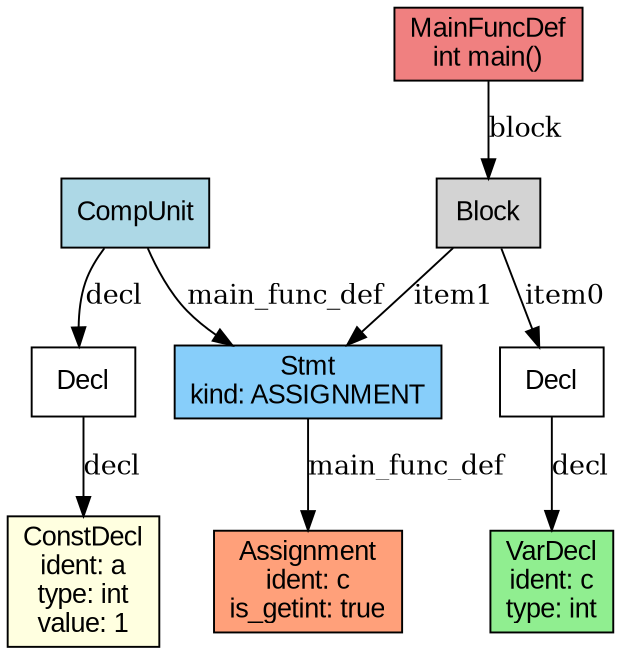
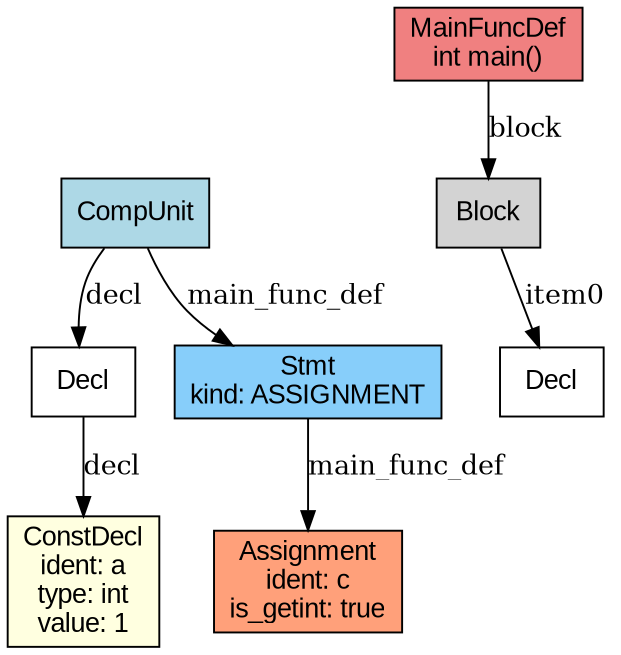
(408, 290) -> none
(552, 582) -> none
